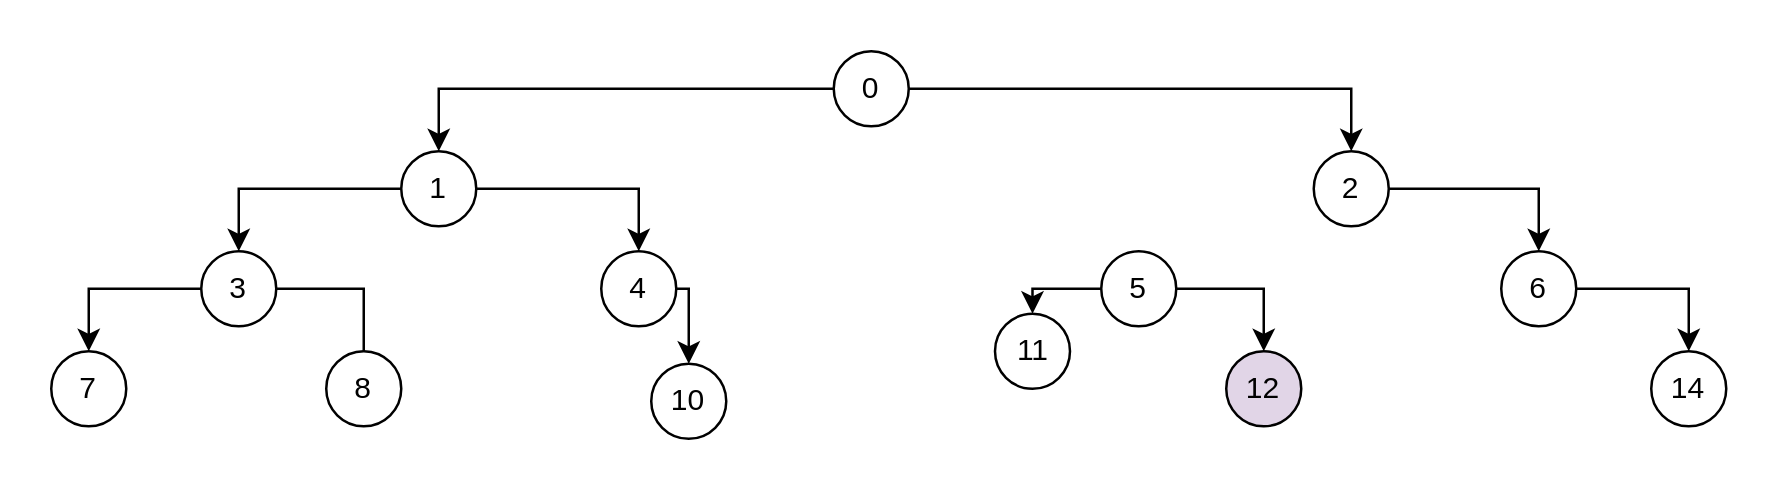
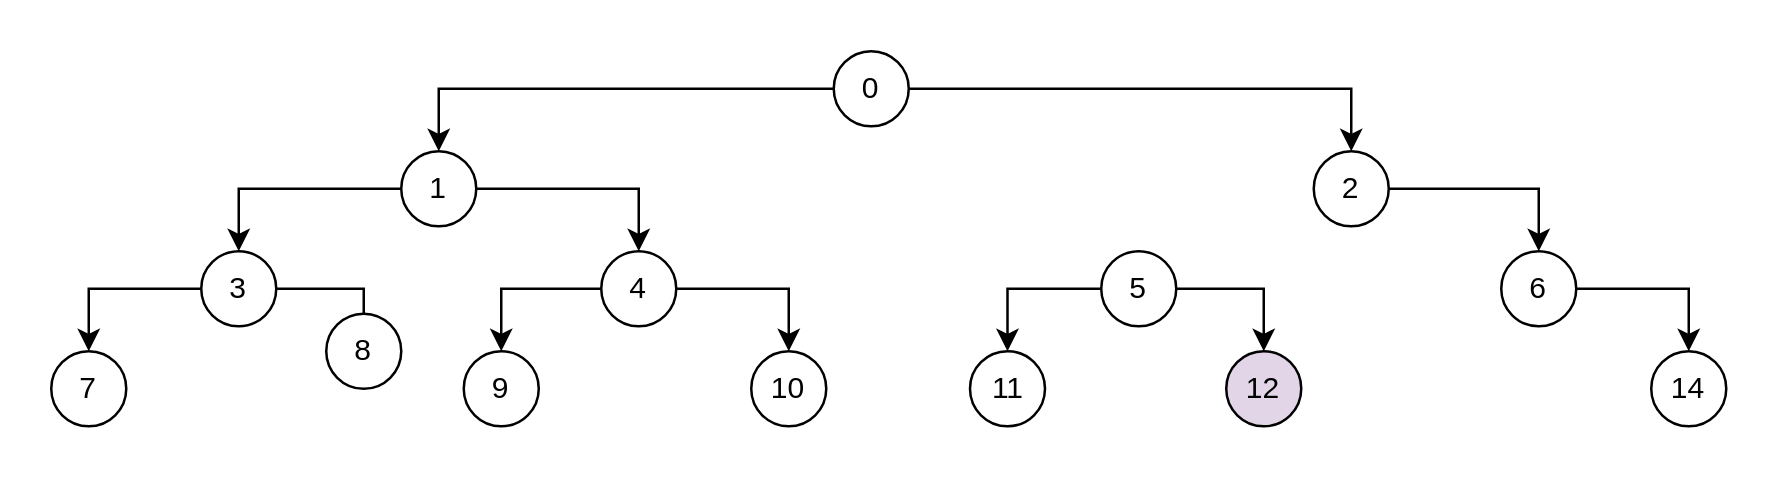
none -> (528, 289)
(1033, 351) -> (1008, 389)
(364, 389) -> (364, 351)
none -> (501, 389)
(689, 401) -> (789, 389)
